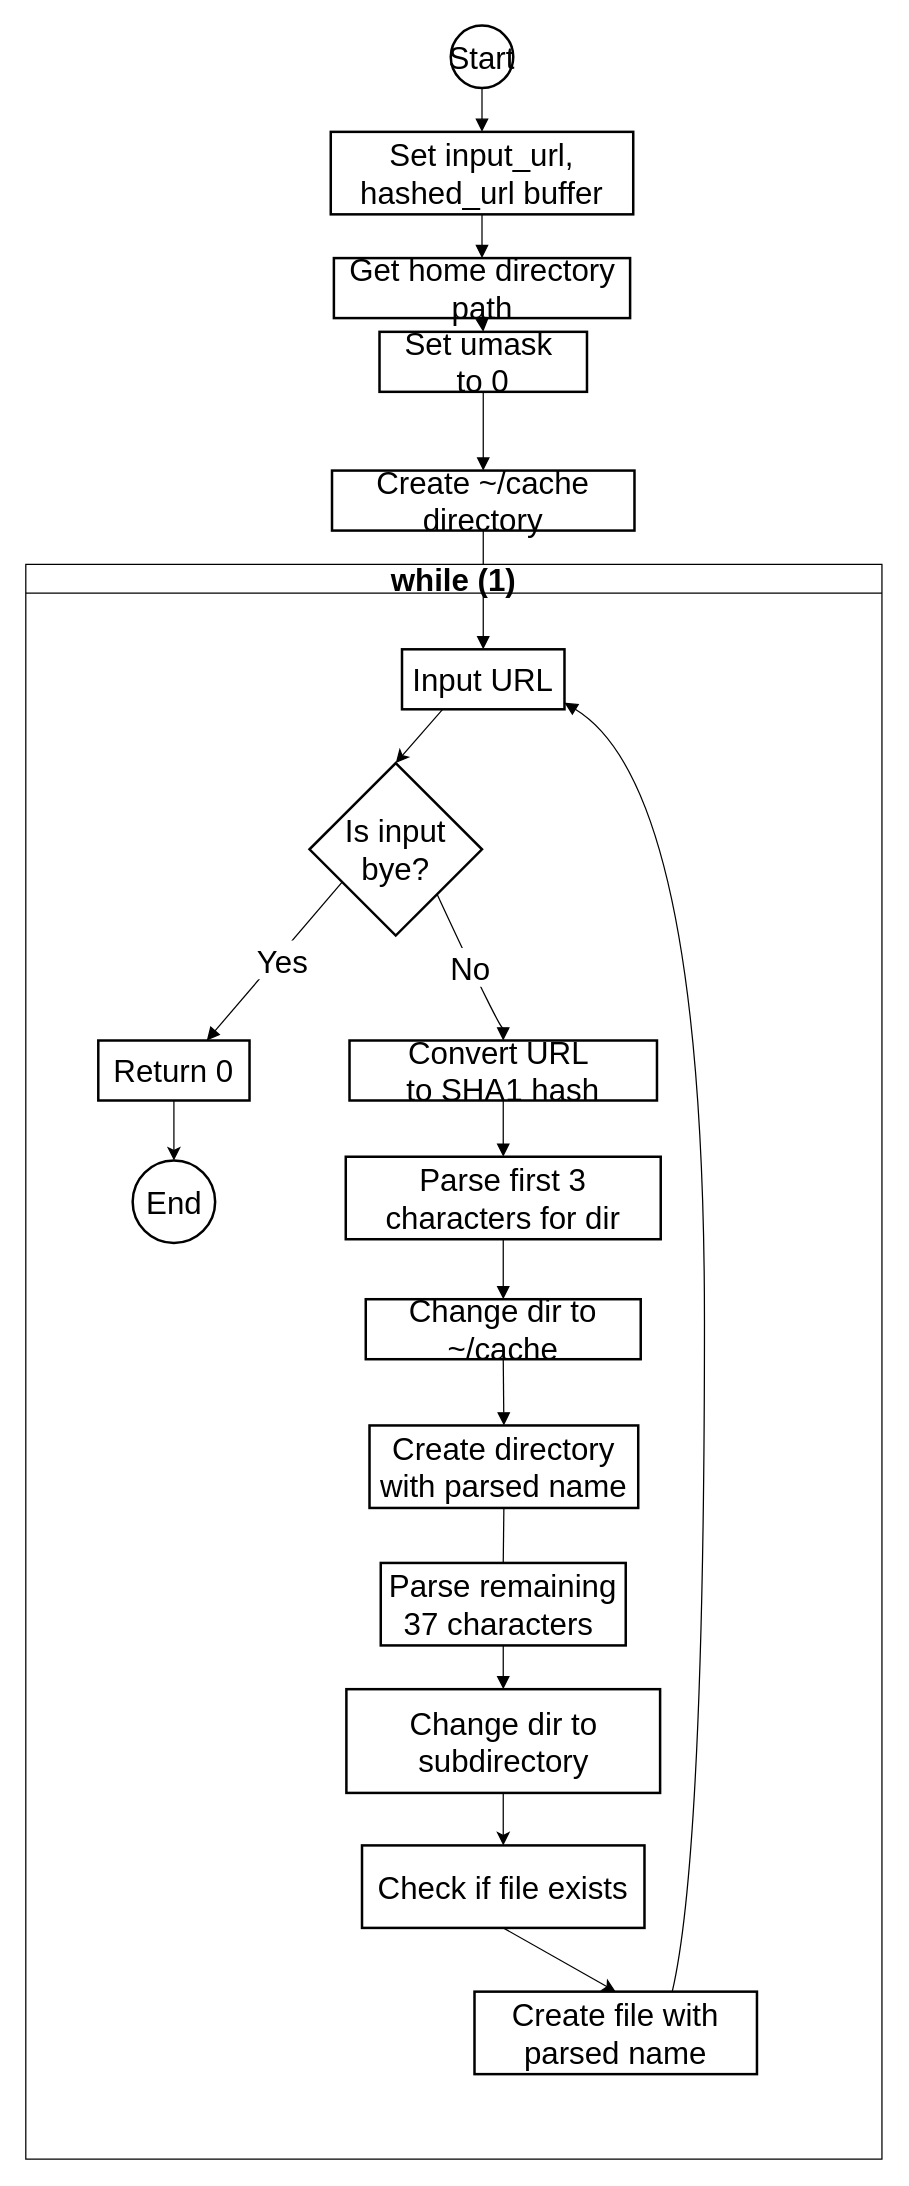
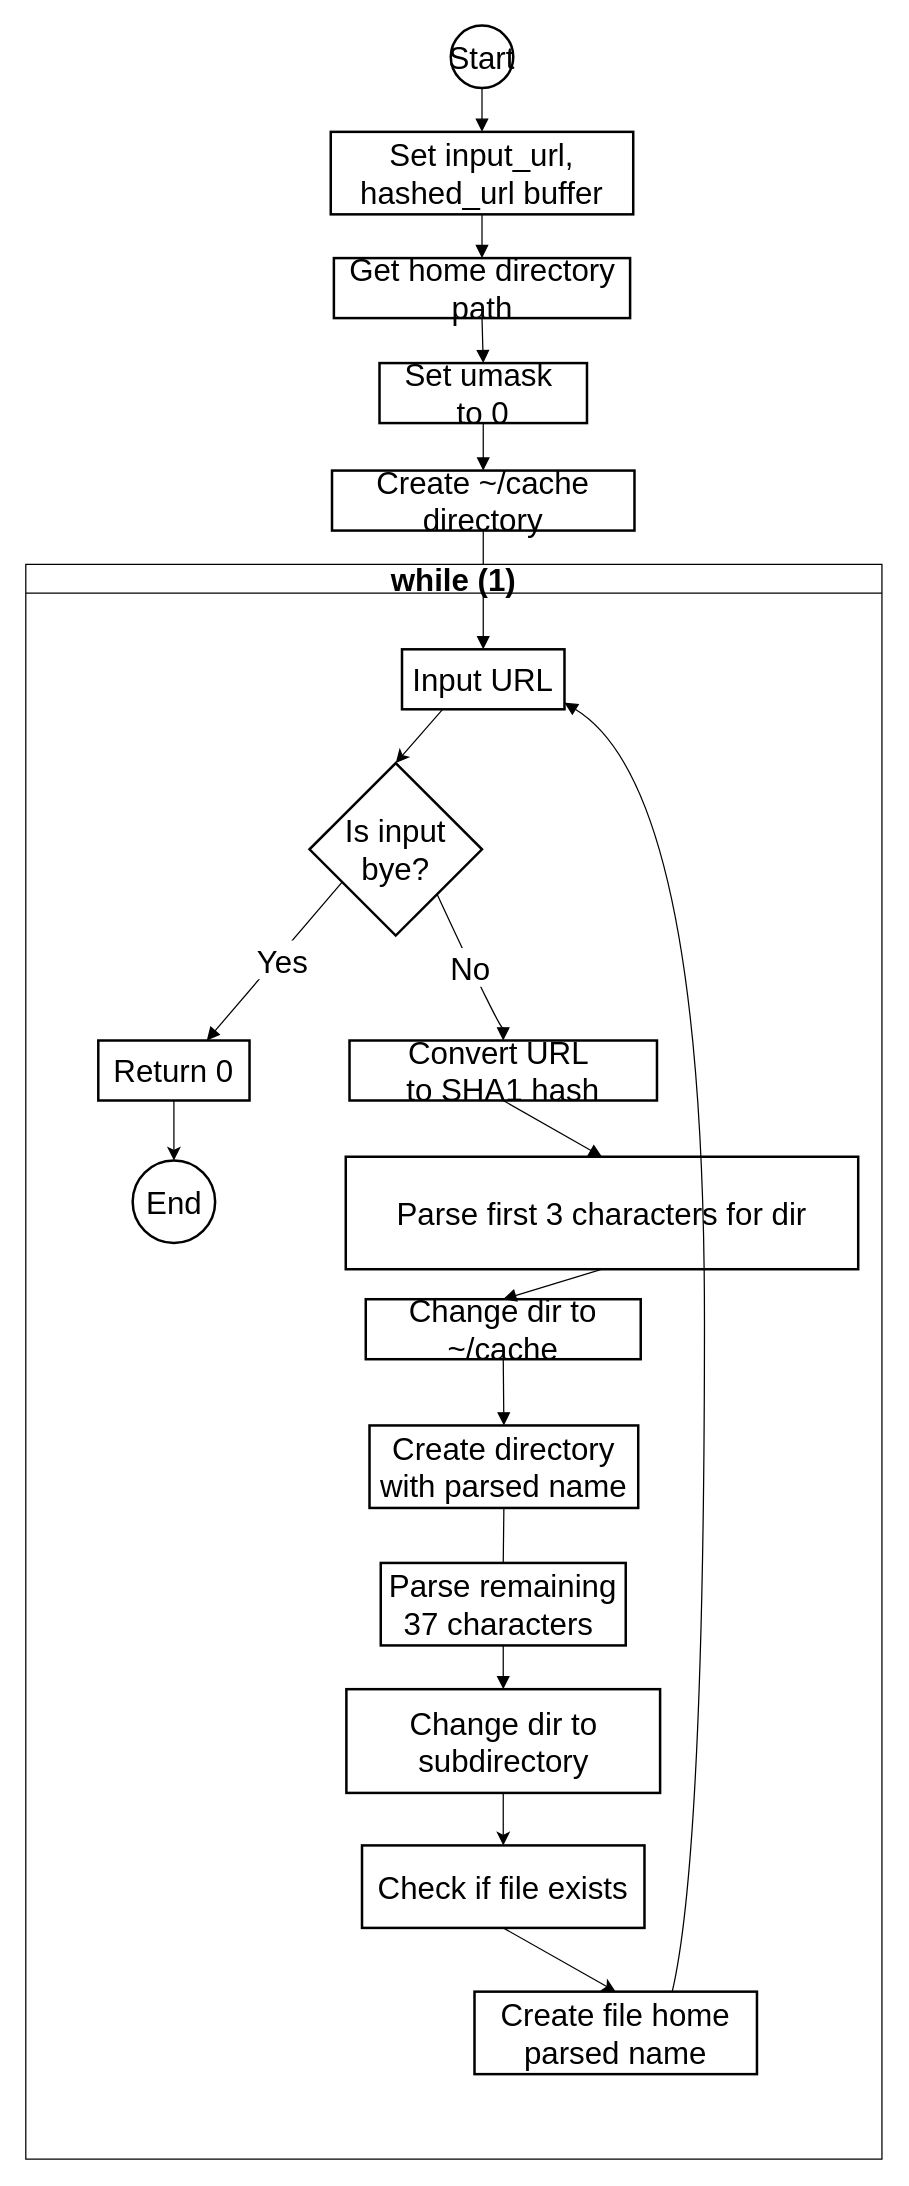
(483, 362) -> (483, 393)
(503, 1198) -> (602, 1213)
(616, 2033) -> (616, 2033)
